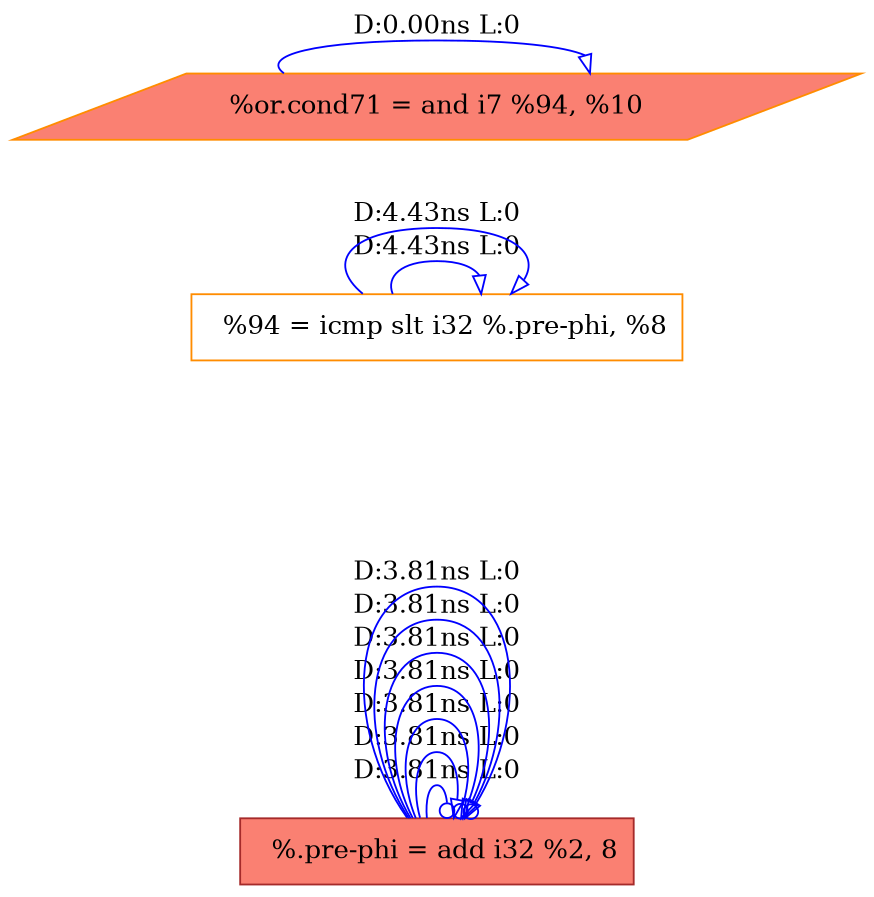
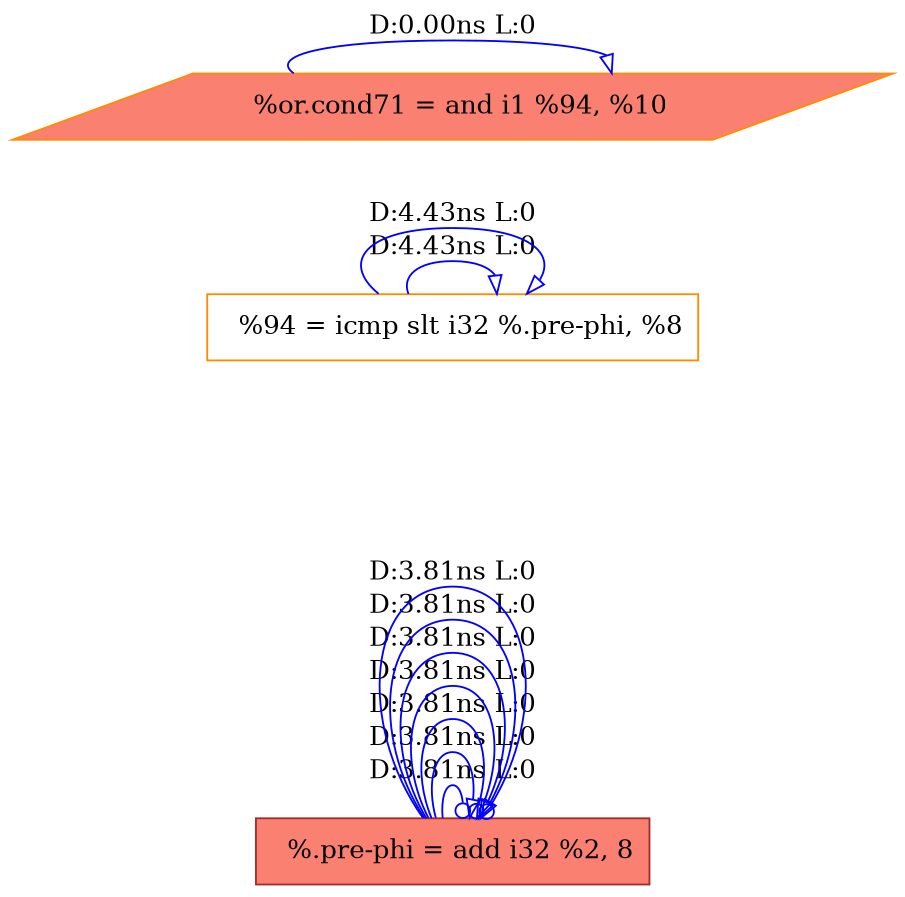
(437, 107) -> (453, 107)
